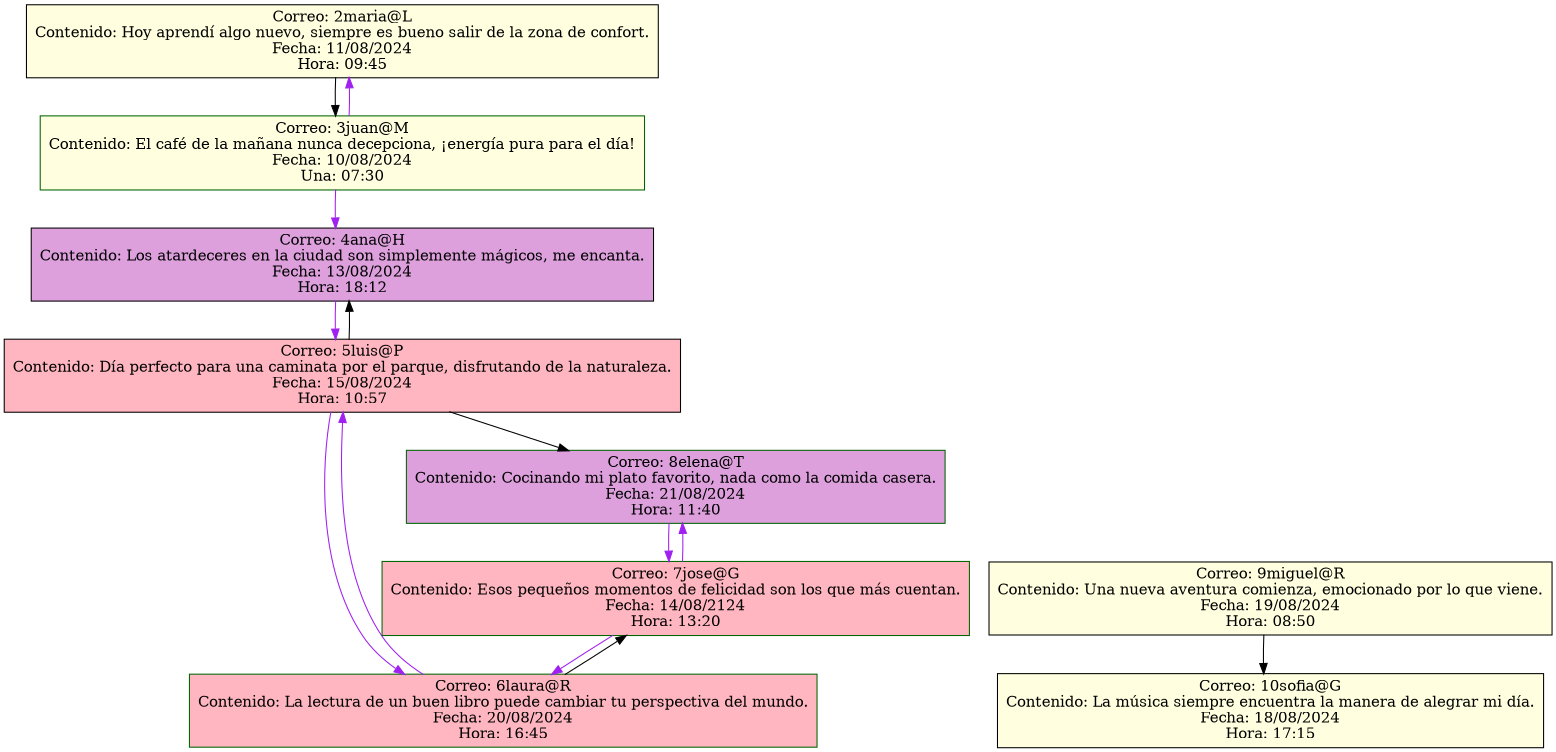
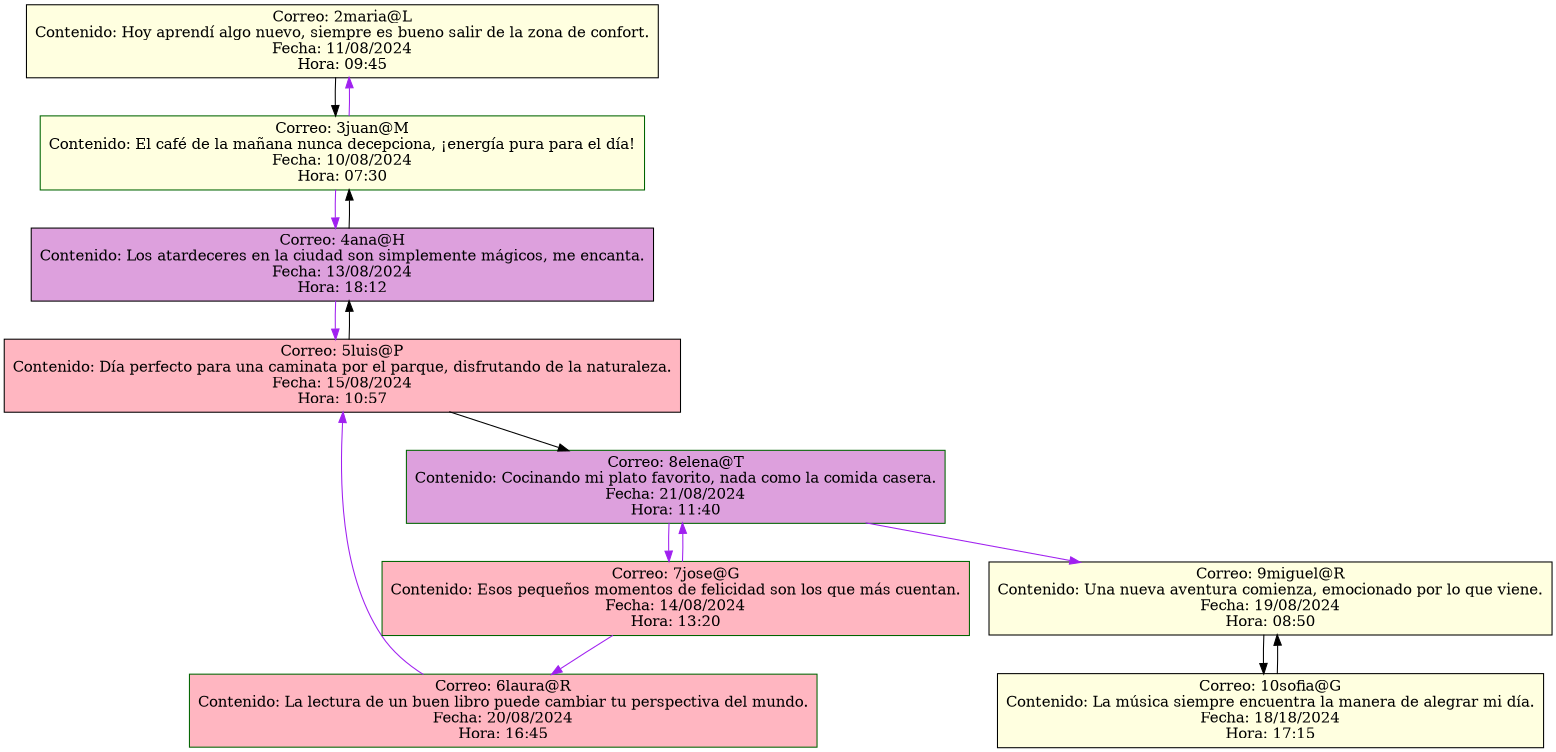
(342, 176) -> (342, 176)
none -> (349, 214)
none -> (968, 542)
(330, 550) -> none
(676, 606) -> (676, 606)
(591, 658) -> none
none -> (1278, 660)
(1271, 718) -> (1271, 718)
